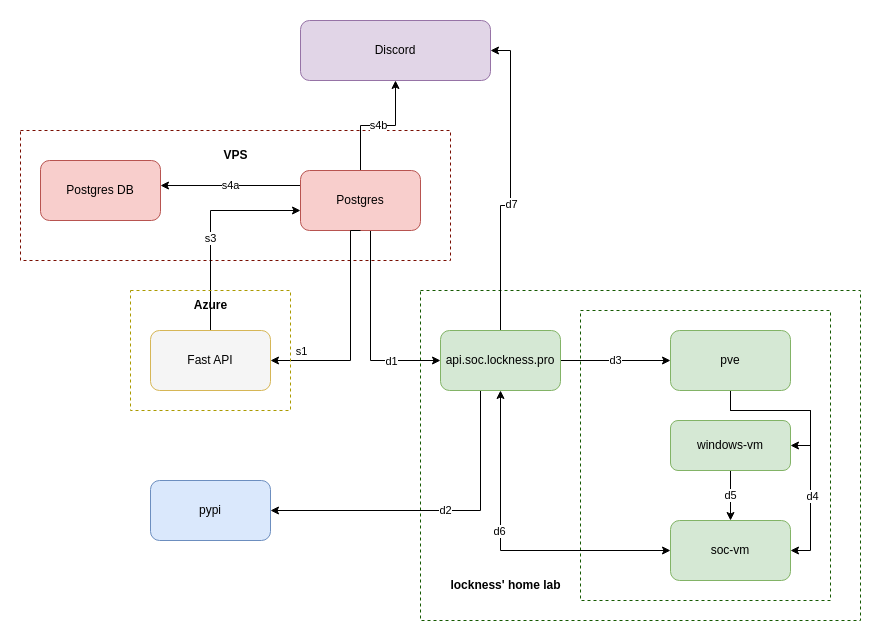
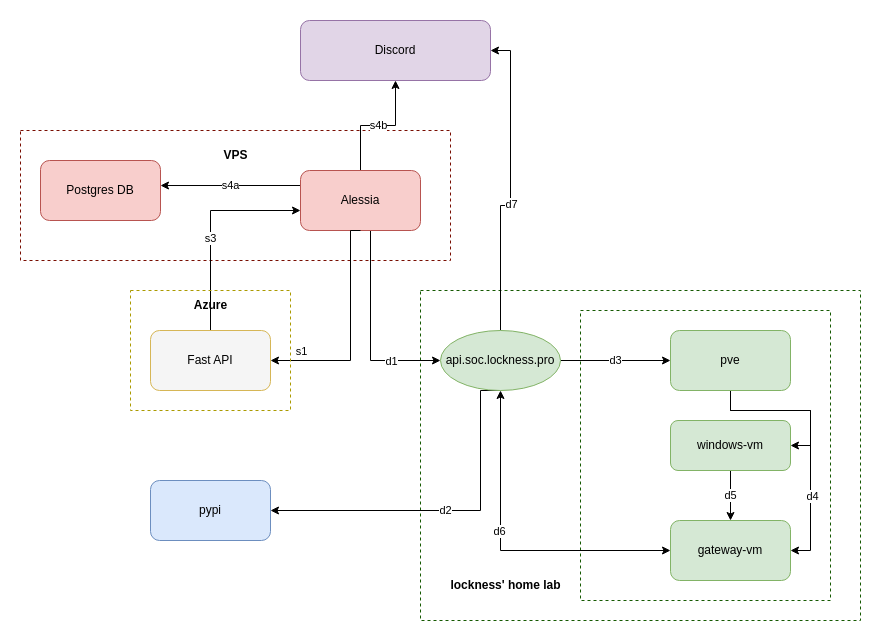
(361, 201) -> (361, 201)
(501, 361) -> (501, 361)
(731, 551) -> (731, 551)
